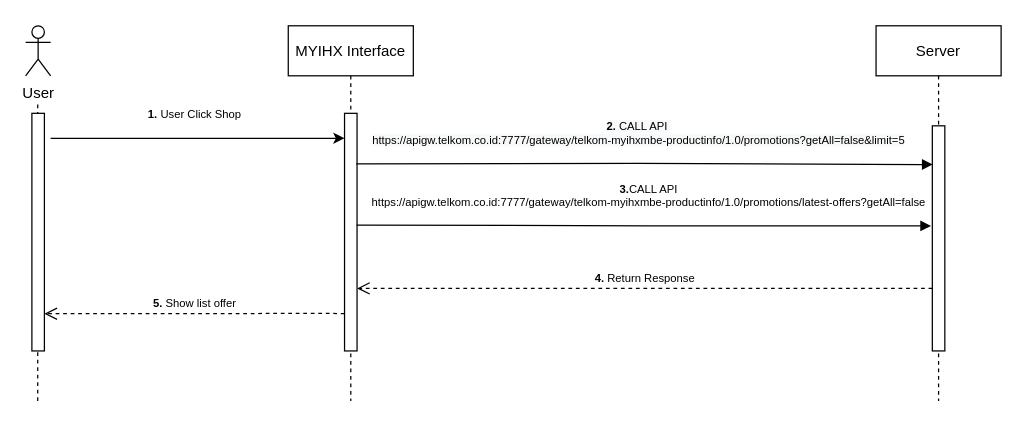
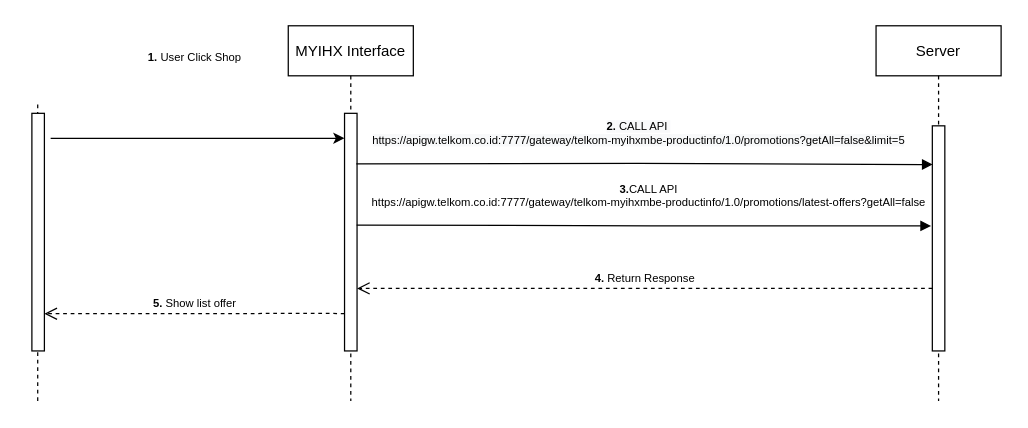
(38, 51) -> none
(194, 113) -> (194, 57)
